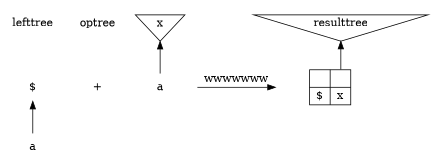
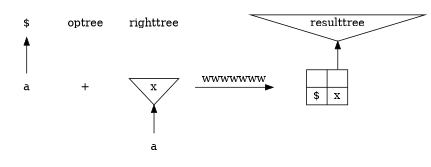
(33, 24) -> none
none -> (154, 24)
